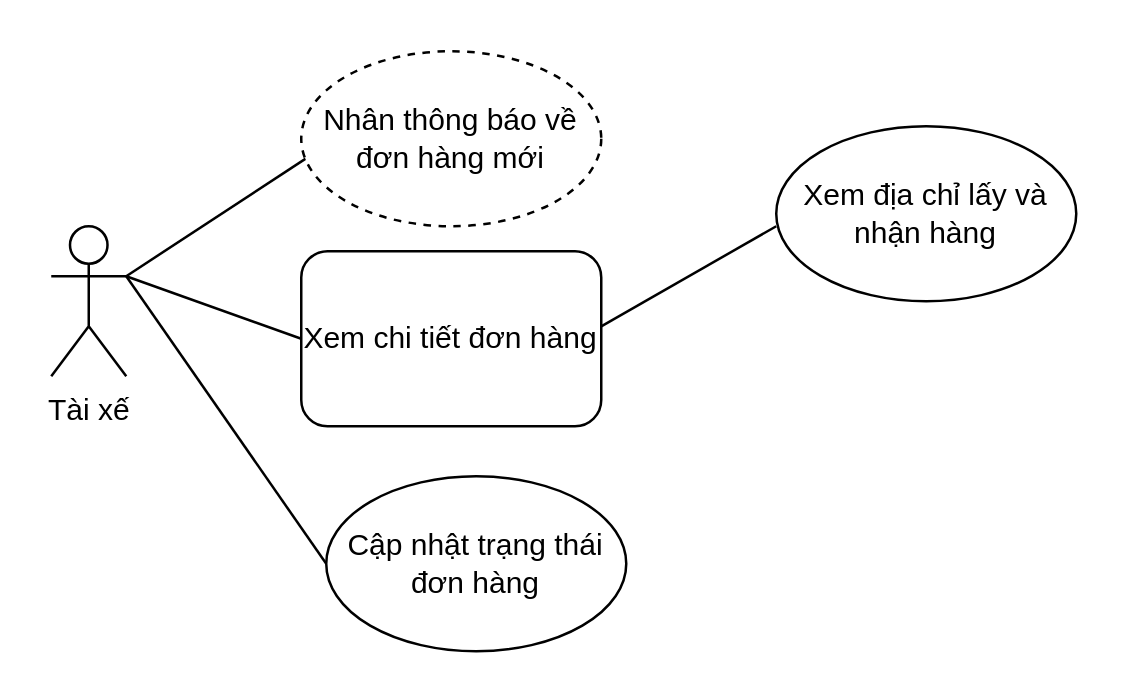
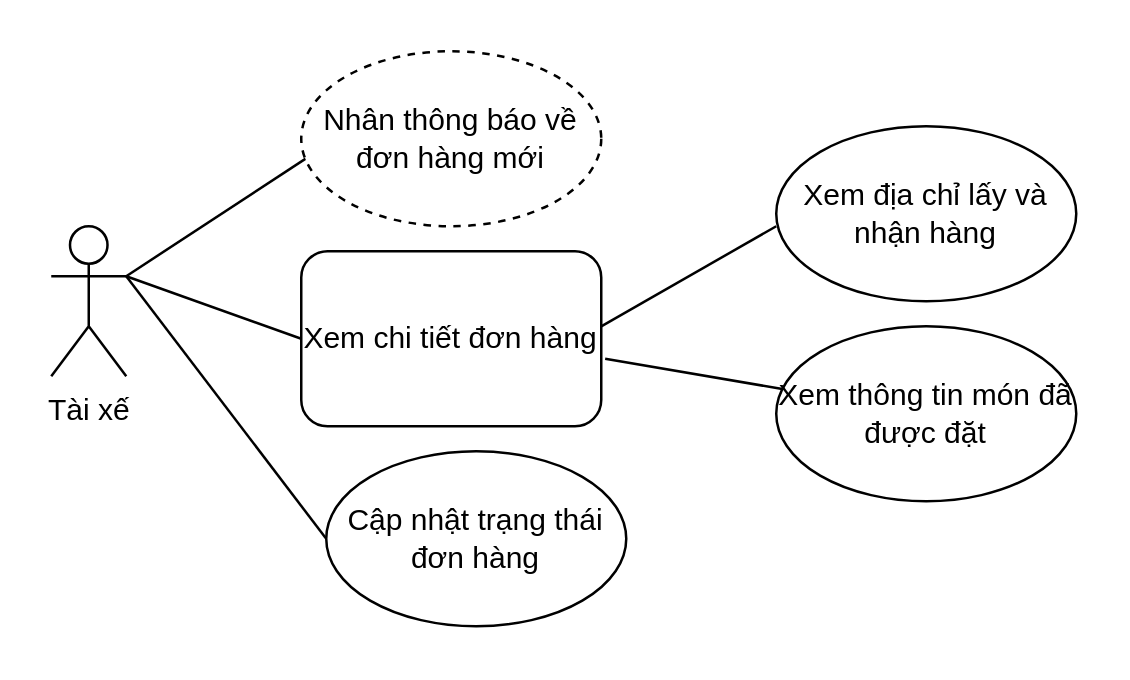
none -> (693, 374)
none -> (926, 414)
(476, 564) -> (476, 539)
